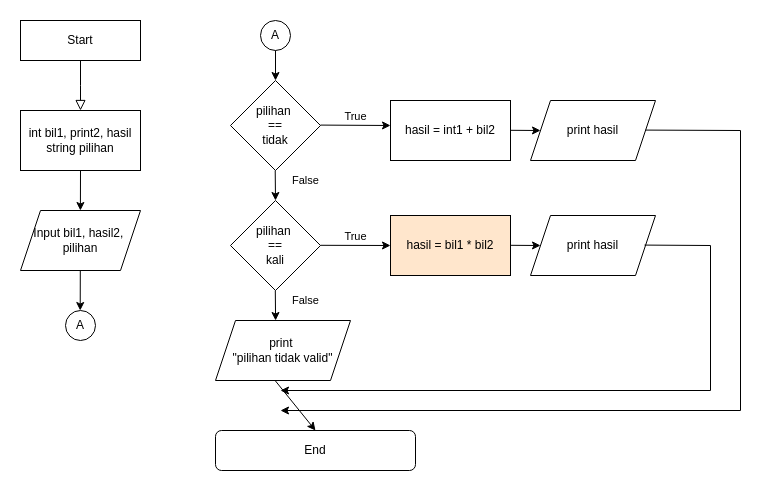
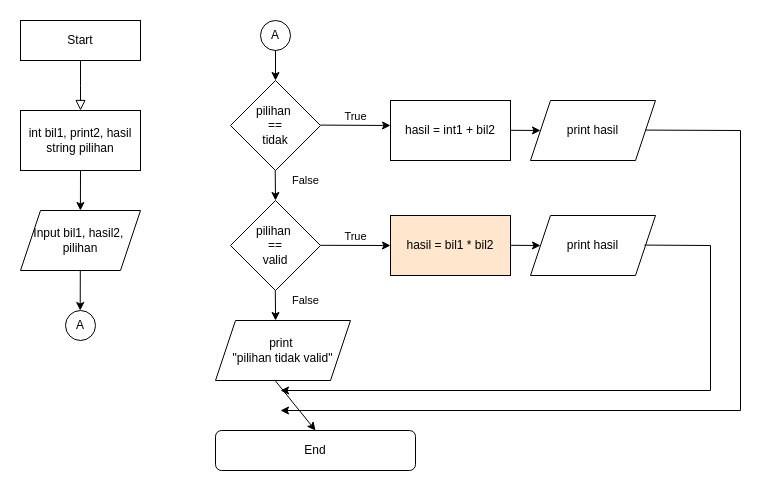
(276, 246) -> (276, 246)
